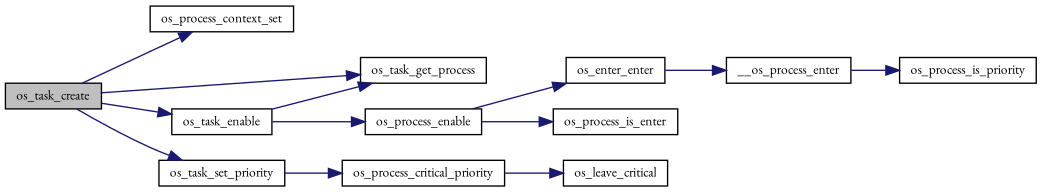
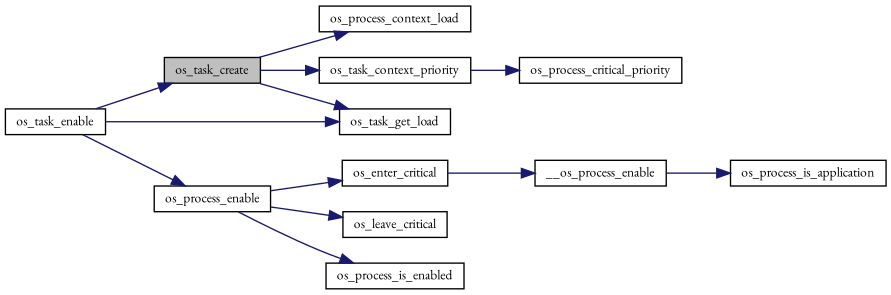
(222, 19) -> (395, 19)
(423, 70) -> (395, 122)
(616, 70) -> (395, 173)
(789, 70) -> (601, 173)
(968, 70) -> (808, 173)
(130, 108) -> (127, 98)
(616, 122) -> (395, 276)
(222, 173) -> (395, 70)
(527, 173) -> (300, 211)
